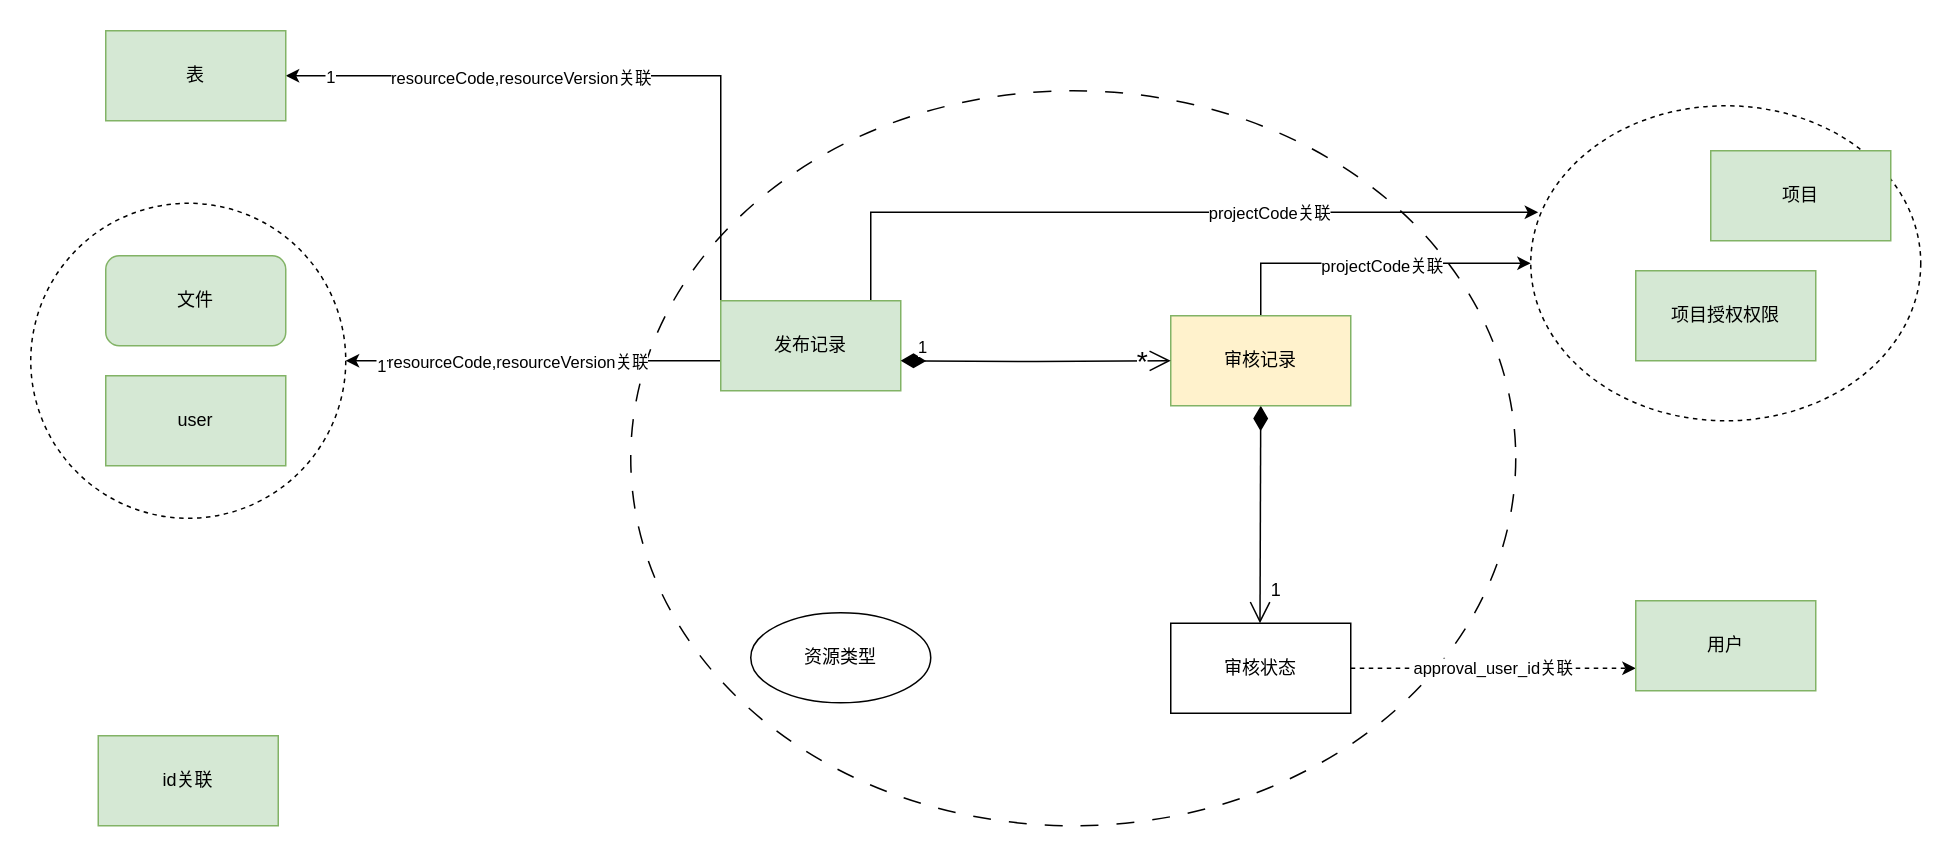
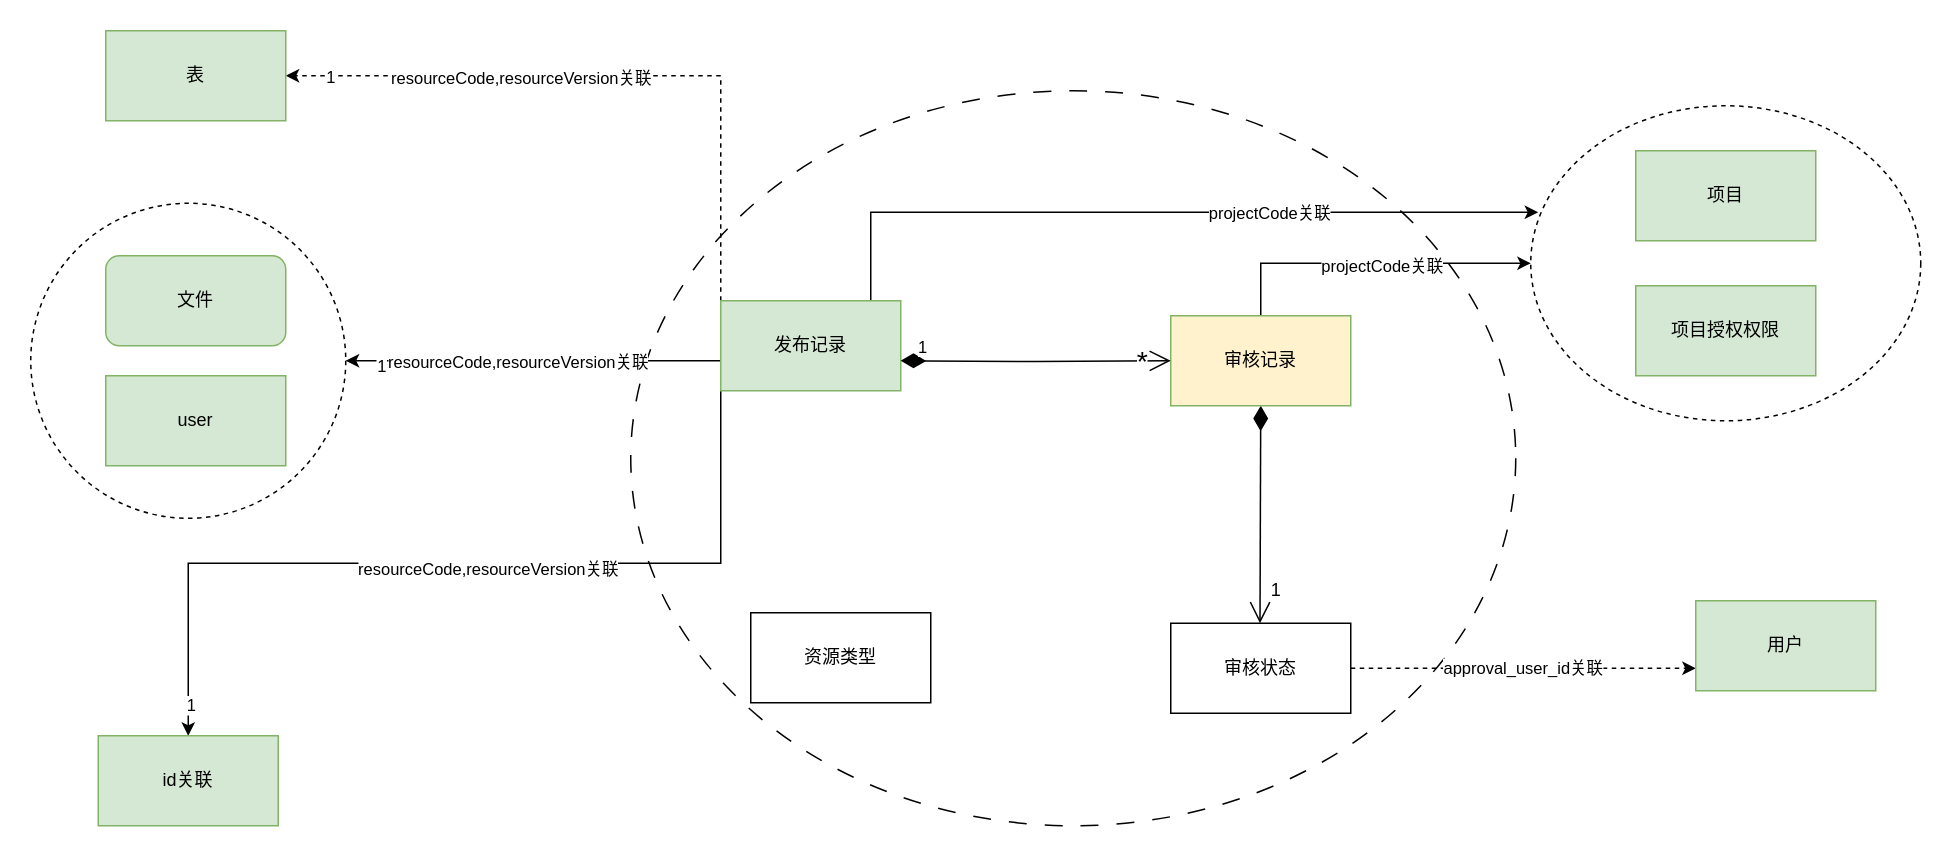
(721, 151) -> (721, 151)
(1801, 196) -> (1726, 196)
(1726, 316) -> (1726, 331)
none -> (193, 563)
(1726, 646) -> (1786, 646)
(841, 658) -> (841, 658)
